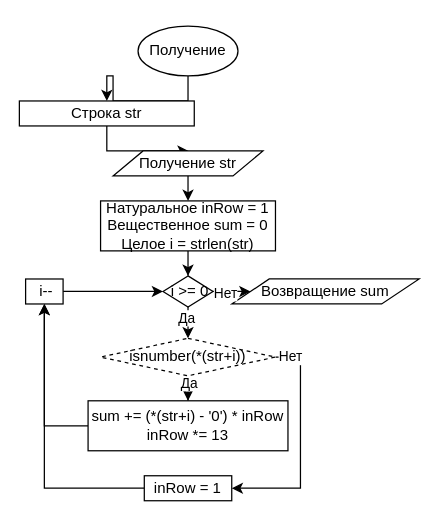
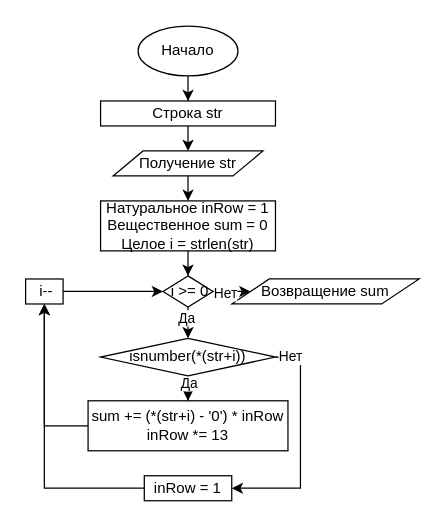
(188, 51) -> (188, 51)
(107, 113) -> (188, 113)
(188, 357) -> (188, 357)
